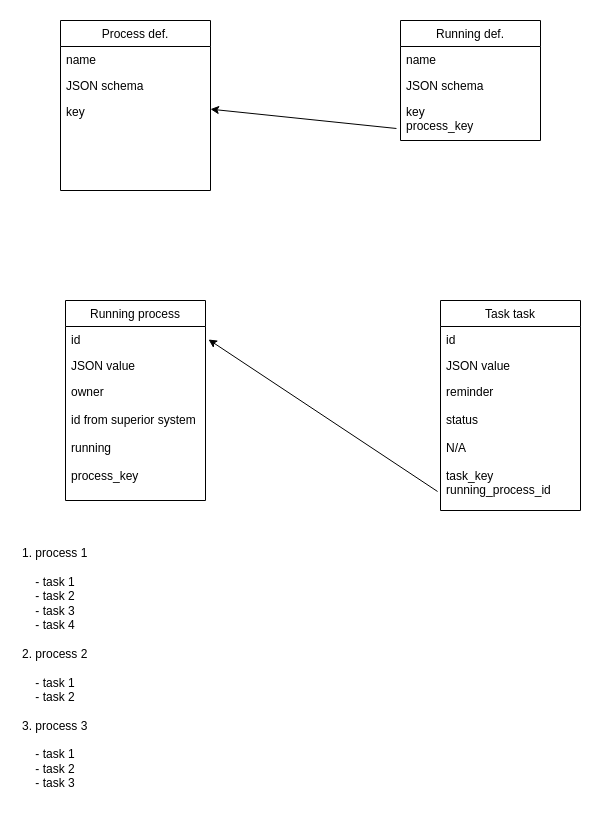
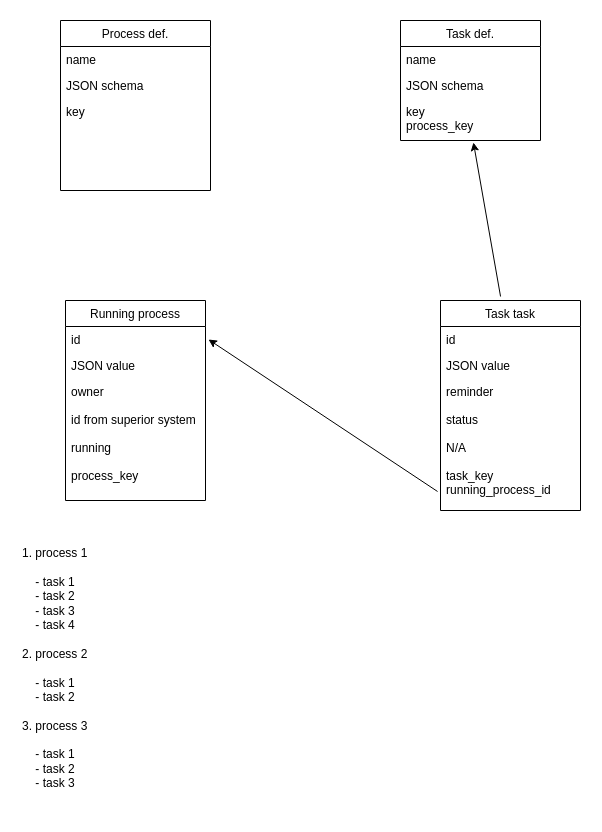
(470, 34) -> (470, 34)
(307, 119) -> none
none -> (488, 223)
